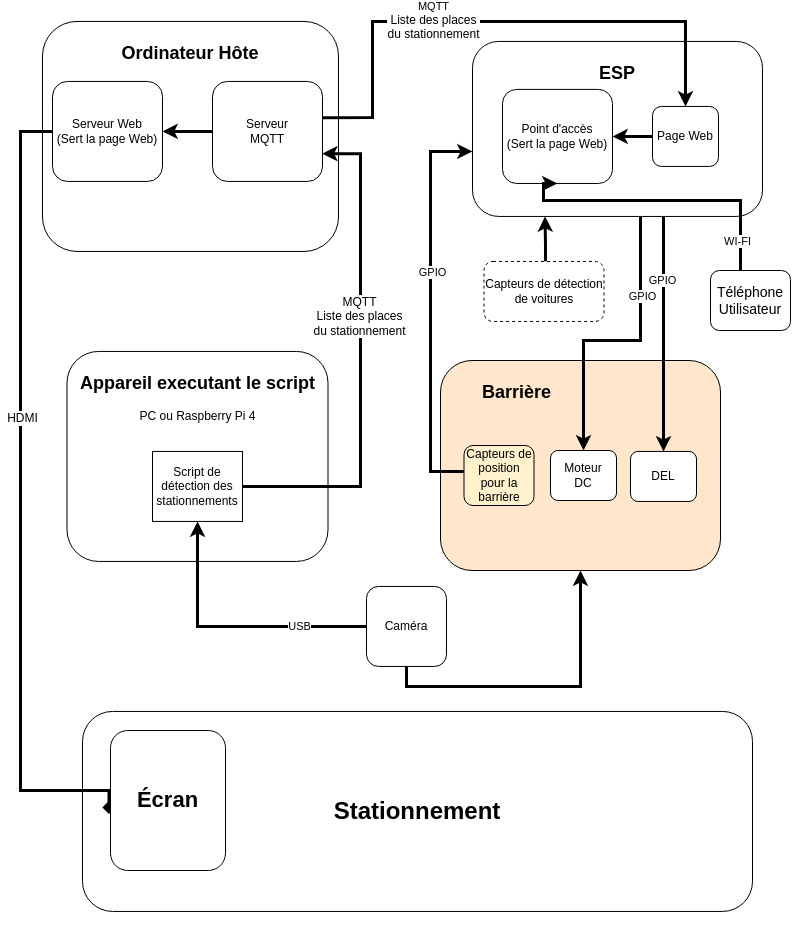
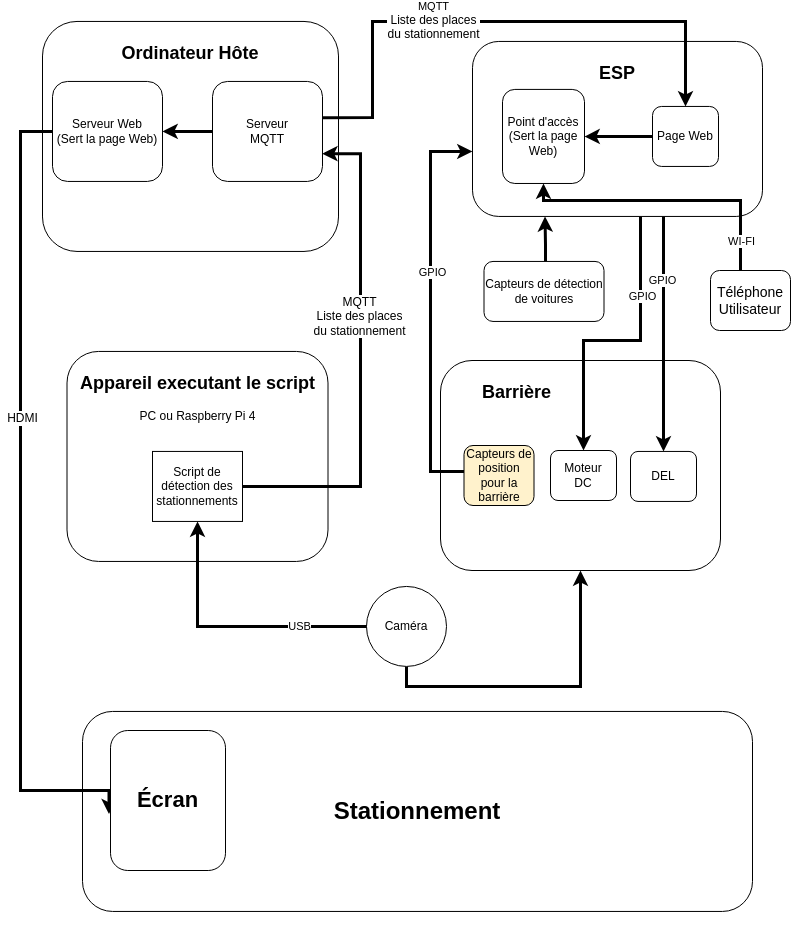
(558, 136) -> (544, 136)
(544, 291) -> (544, 291)
(468, 375) -> (468, 375)
(407, 626) -> (407, 626)
(109, 801) -> (109, 801)
